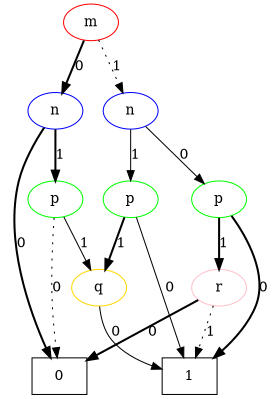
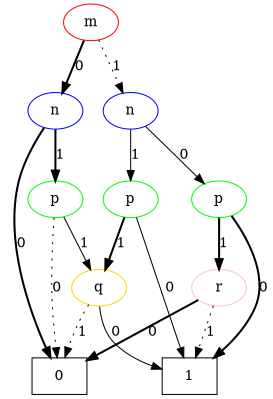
none -> (77, 326)
